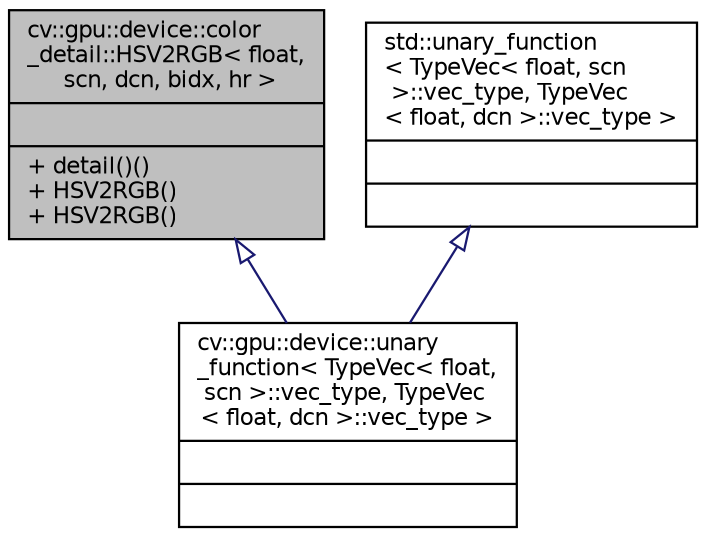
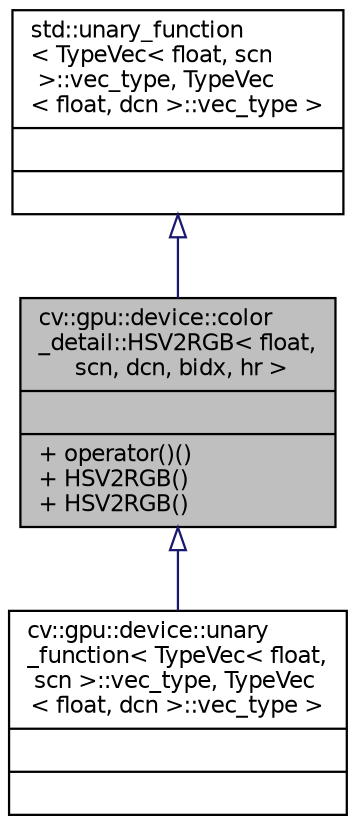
(90, 167) -> (116, 454)
(434, 285) -> (178, 268)
